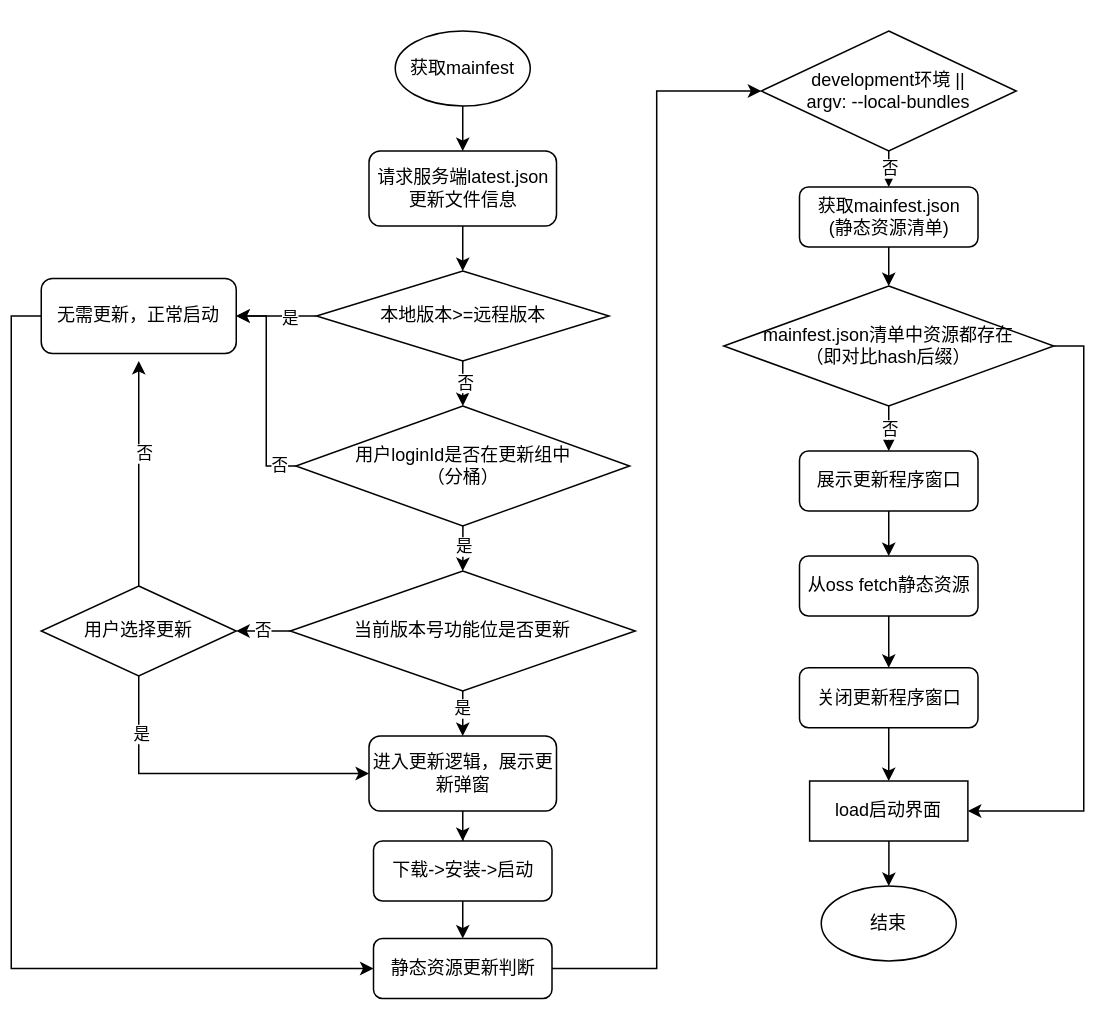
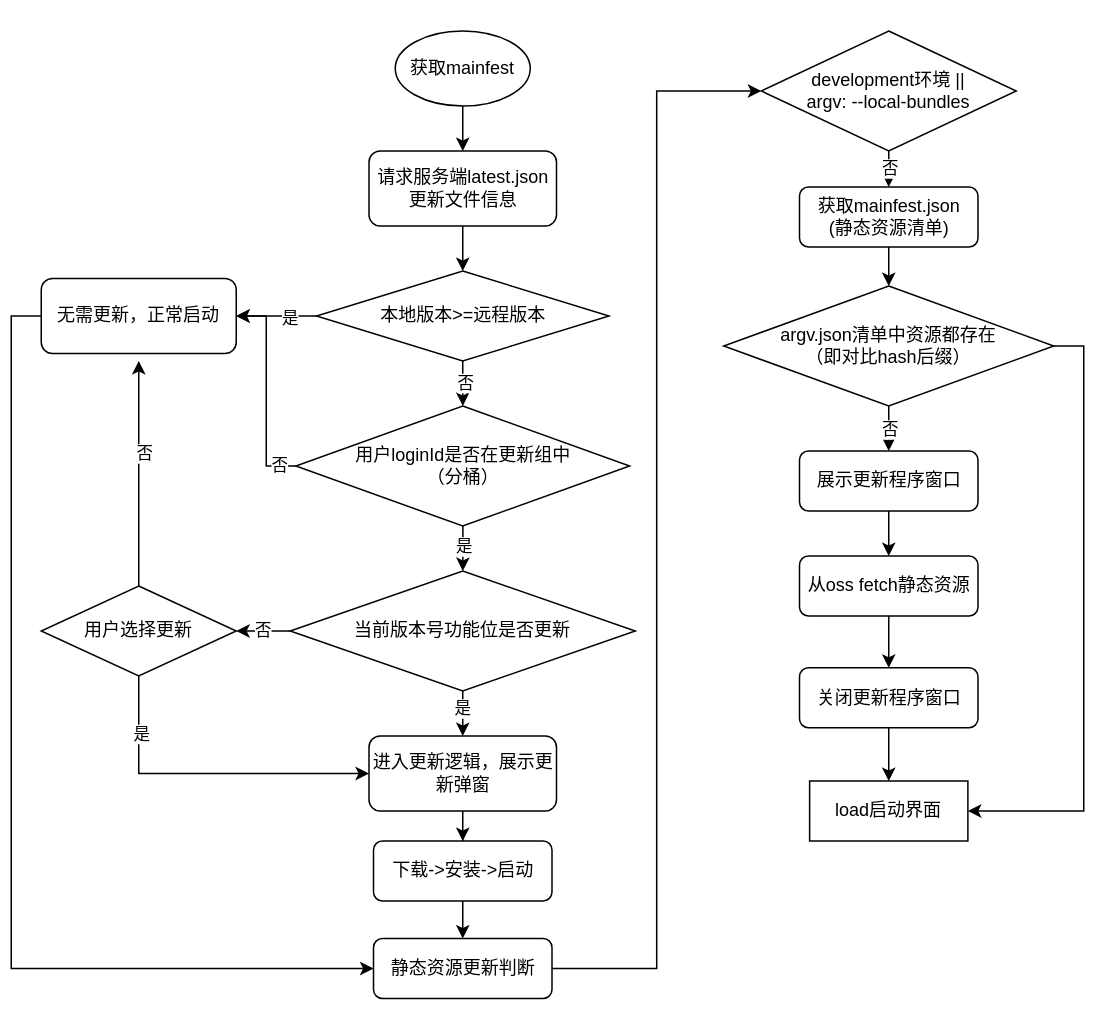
(889, 346) -> (889, 346)
(889, 858) -> none
(889, 923) -> none
